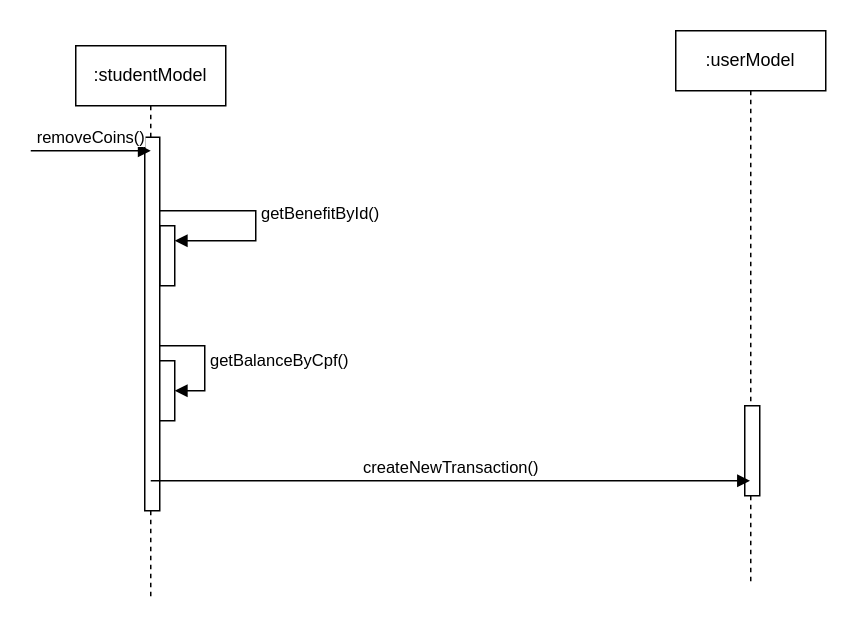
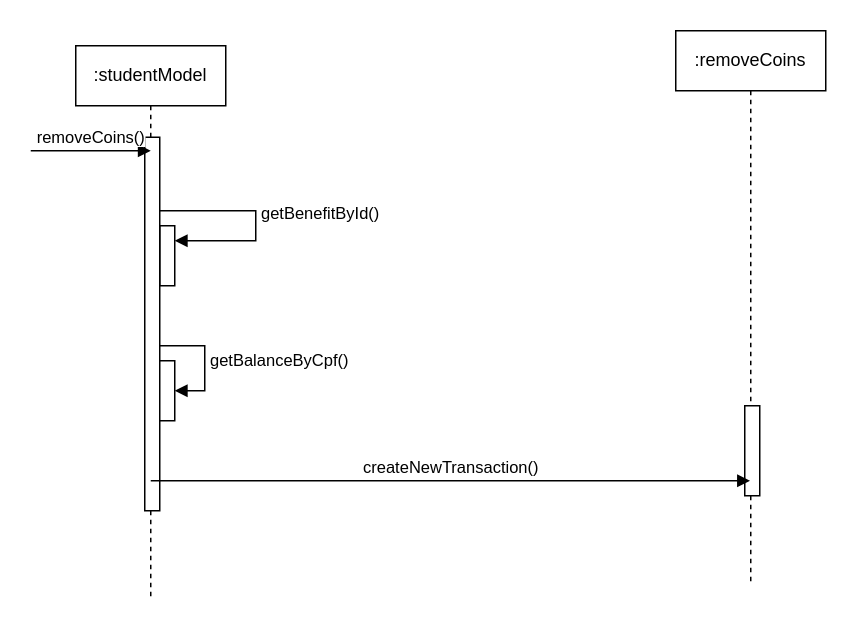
(751, 61) -> (751, 61)
